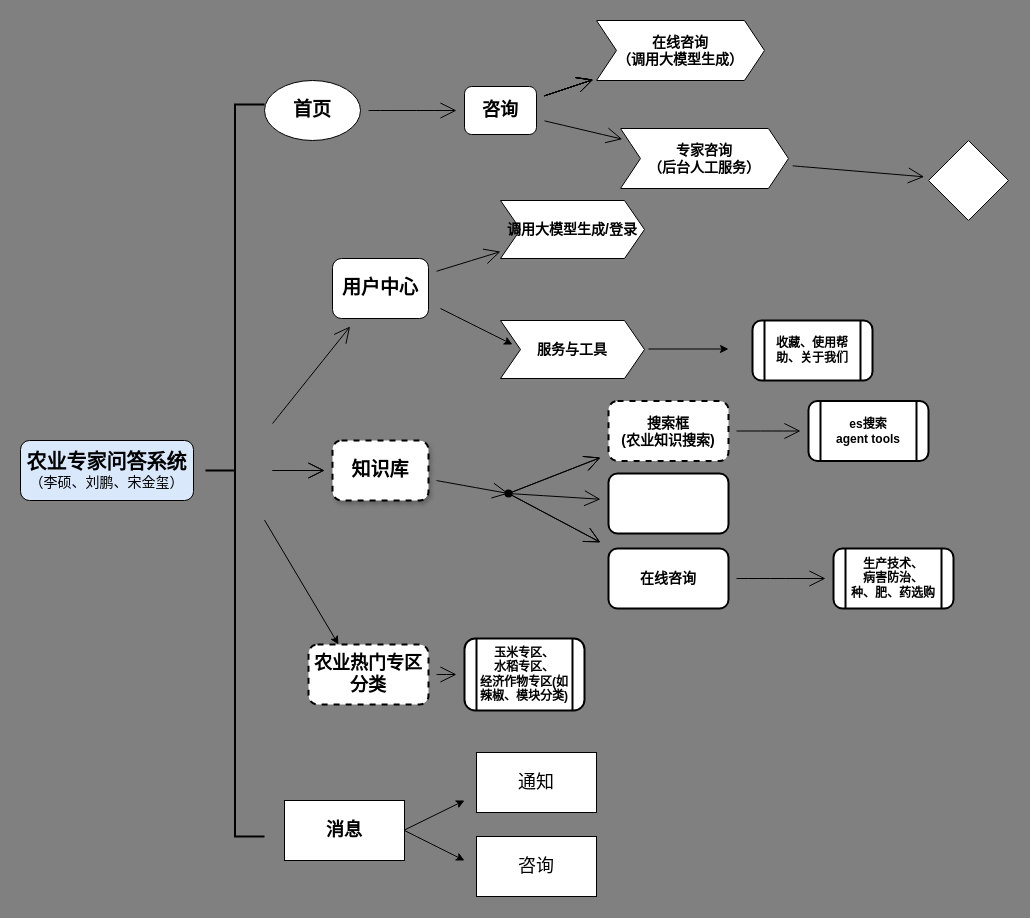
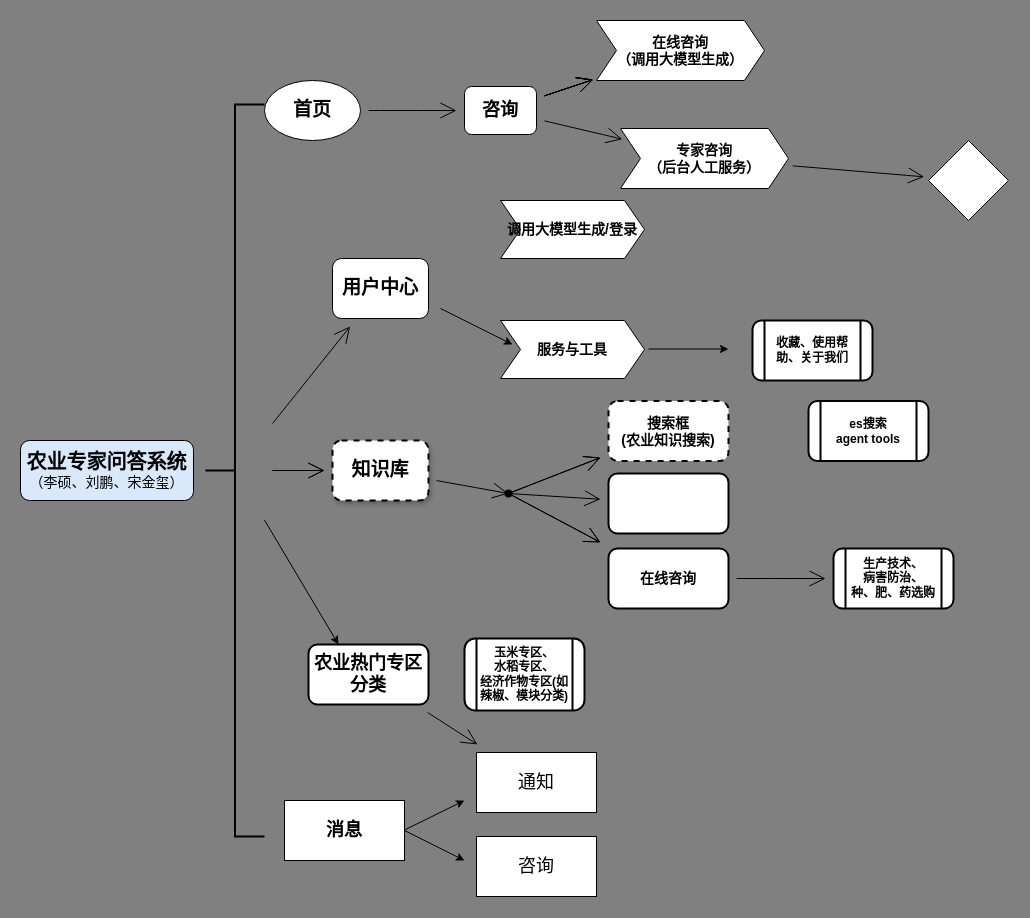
(468, 262) -> none
(768, 431) -> none
(369, 675) -> (369, 675)
(445, 675) -> (452, 728)
